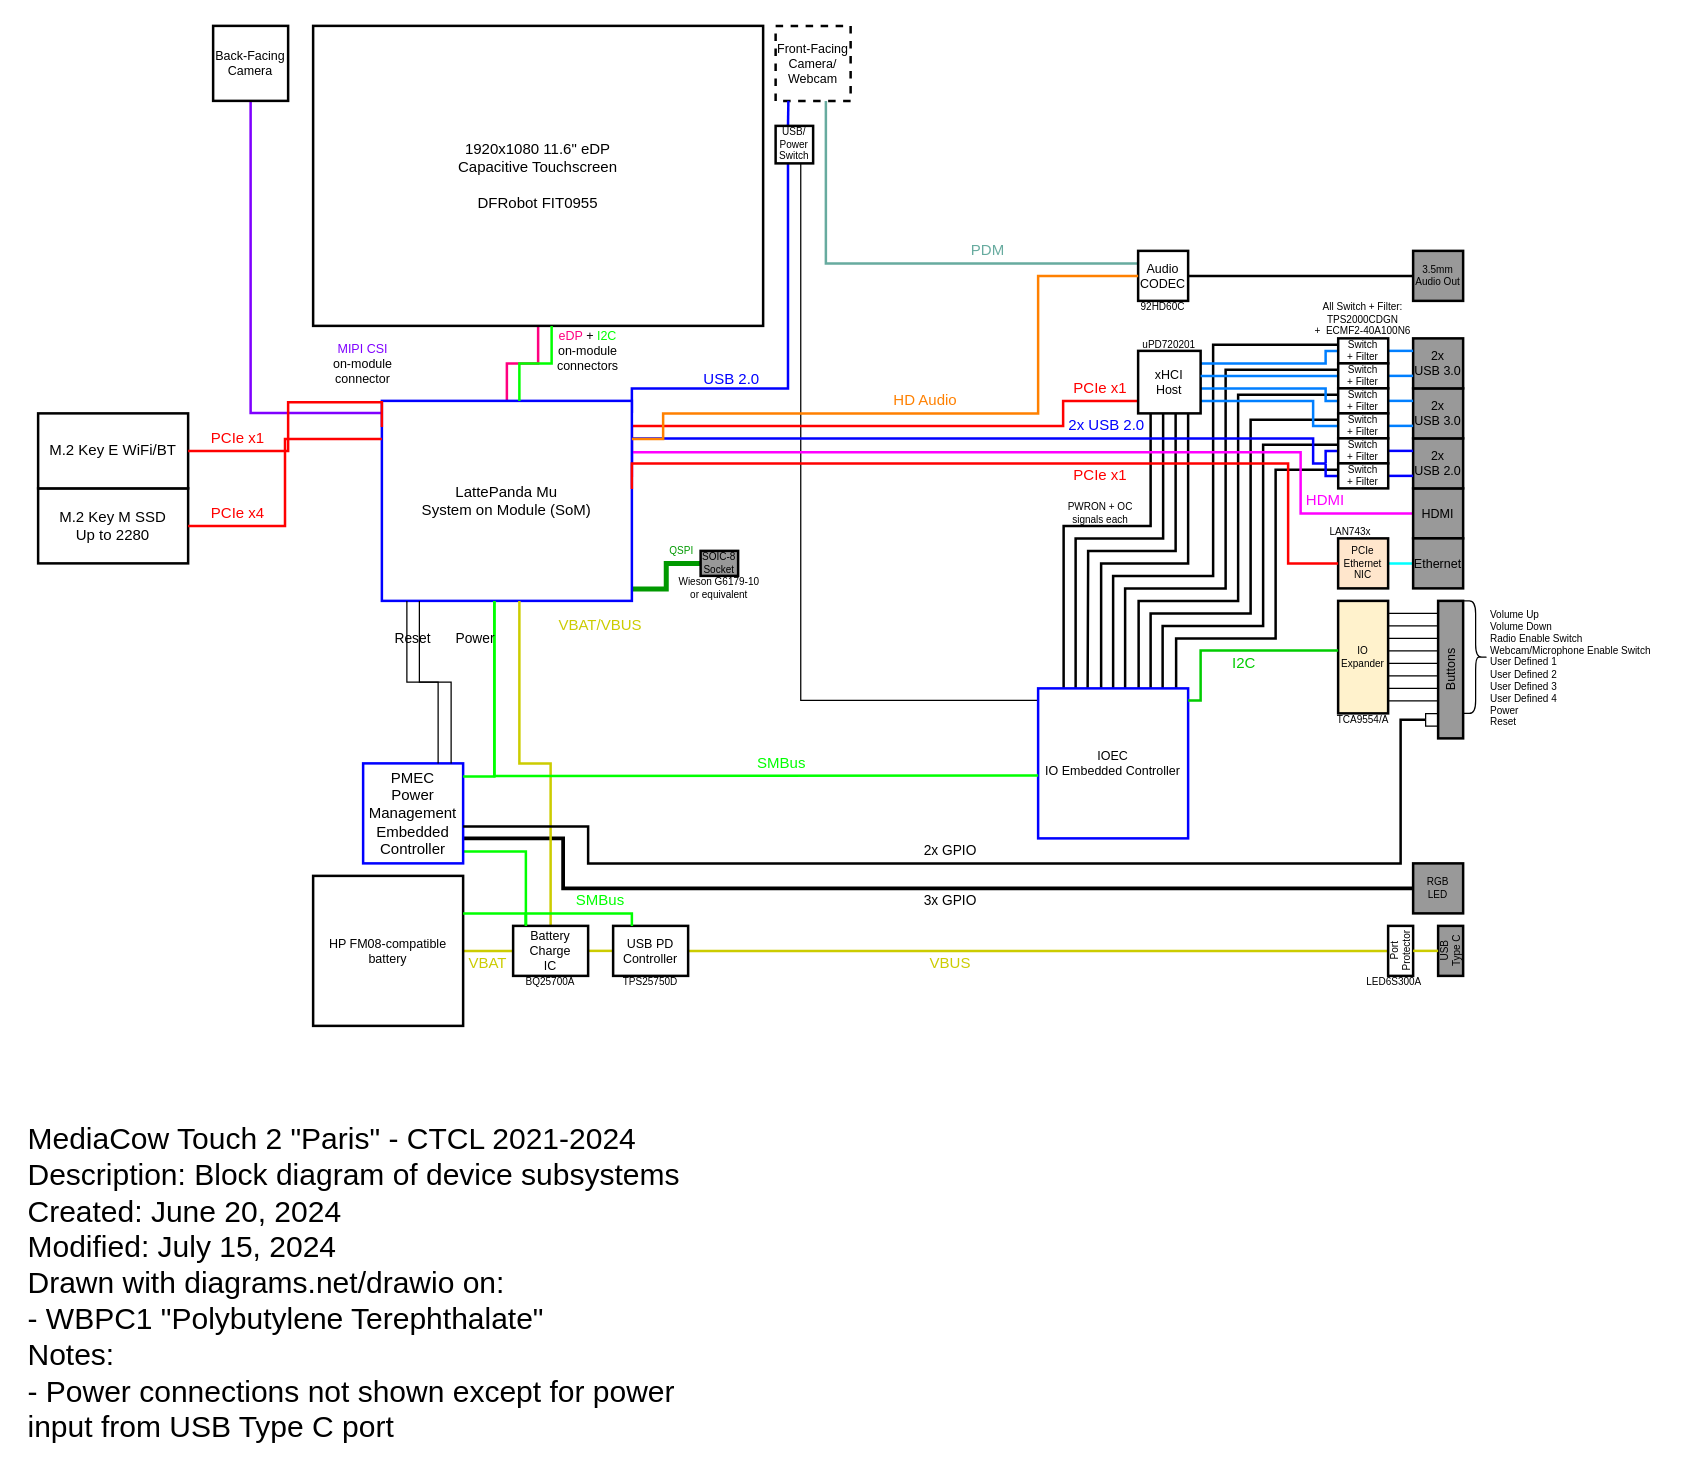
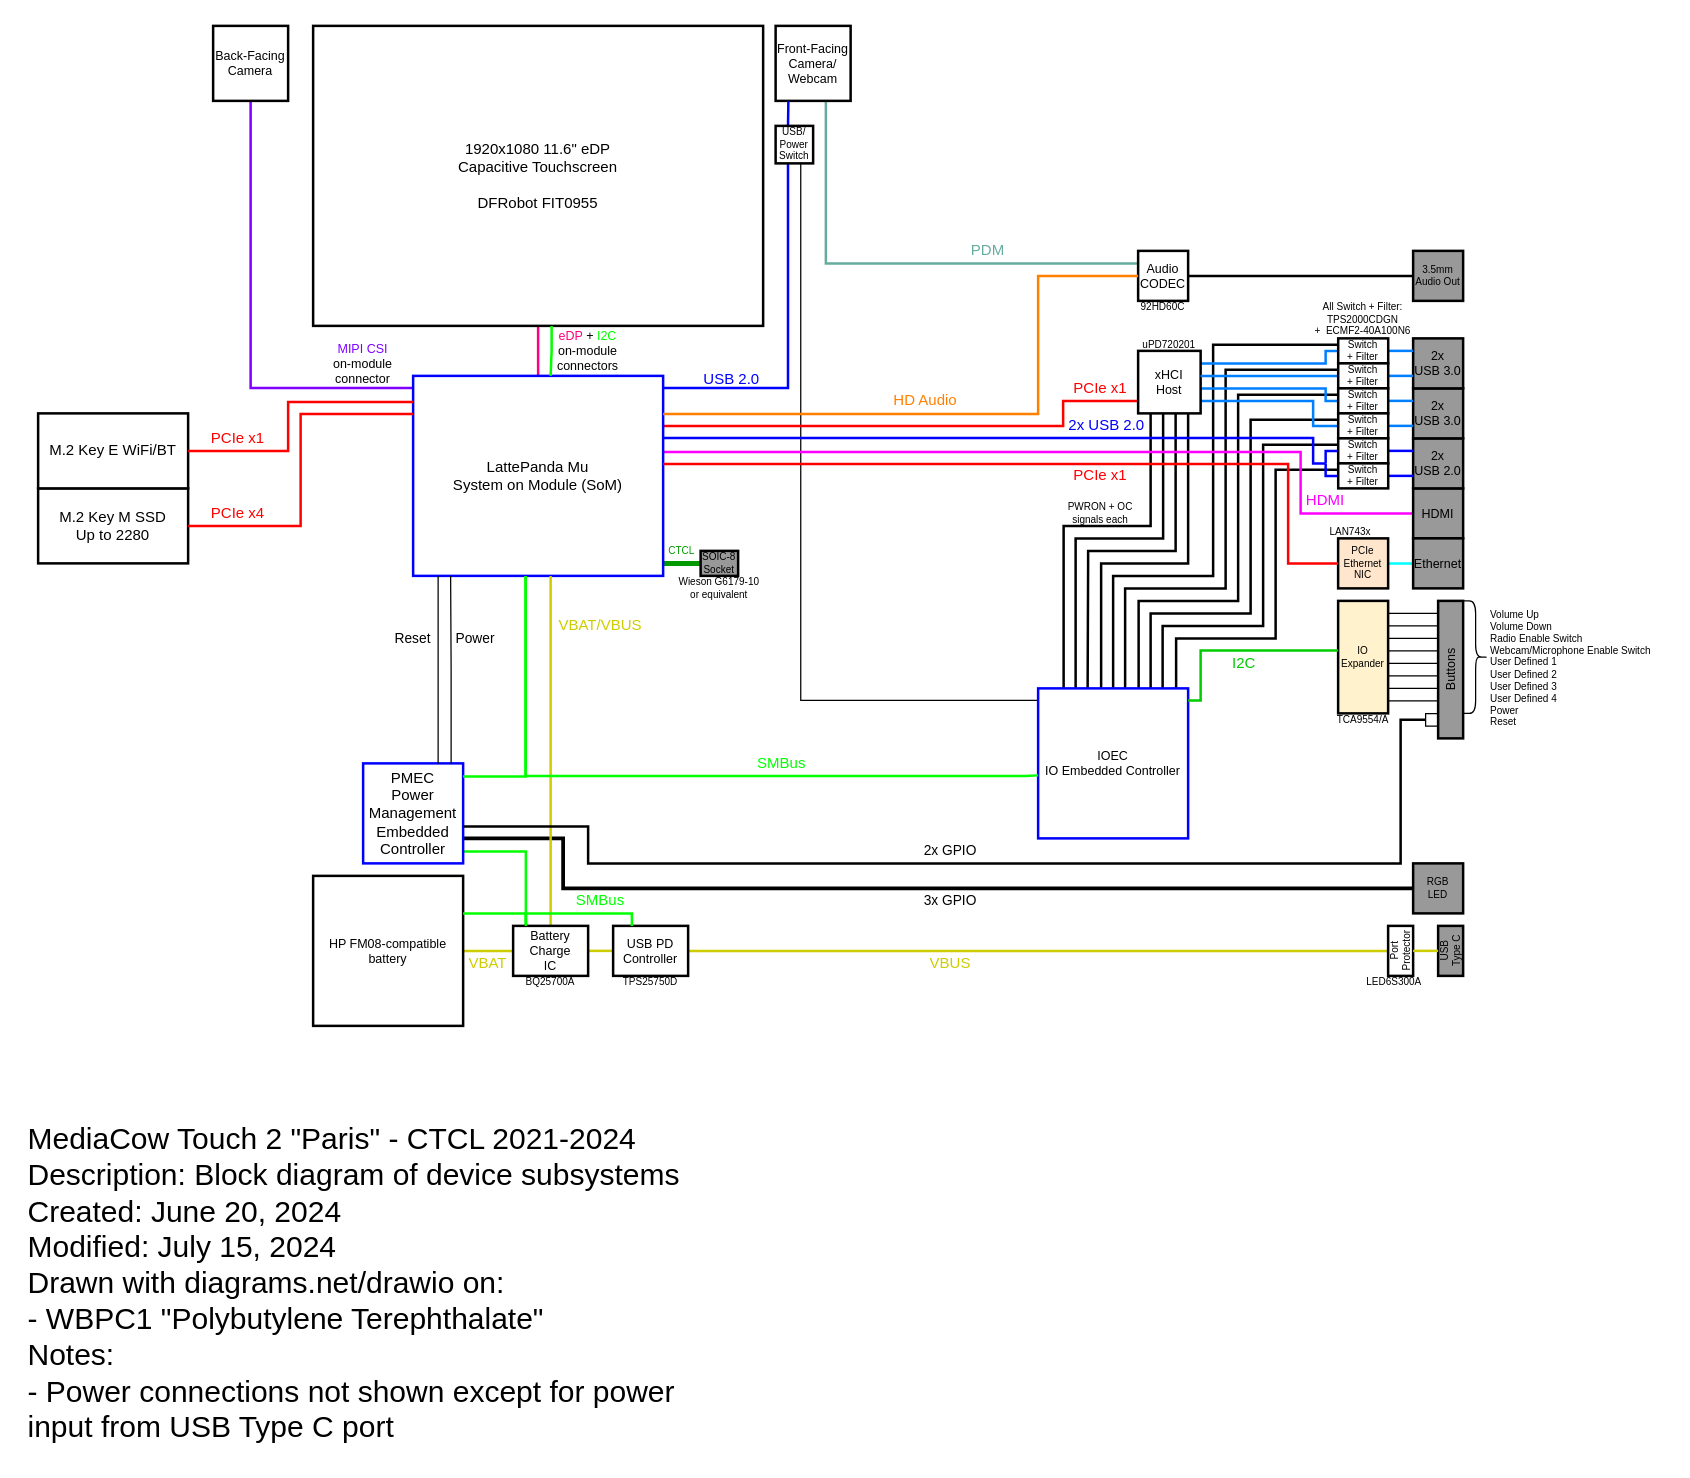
(813, 63) -> (813, 63)
(507, 501) -> (538, 476)
(682, 551) -> (682, 551)
